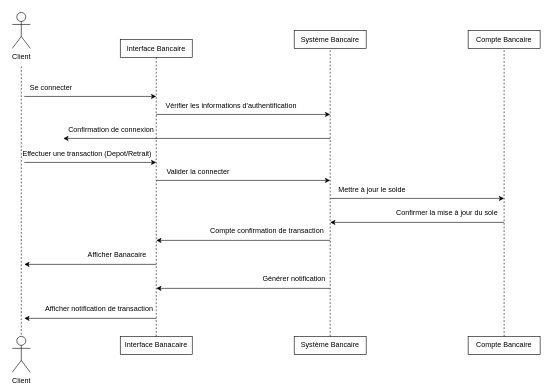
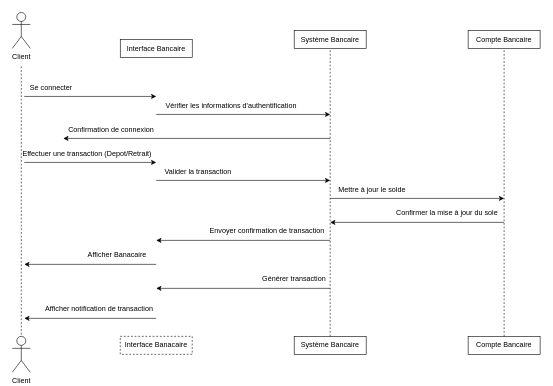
(198, 171) -> (198, 171)
(156, 196) -> none
(267, 231) -> (267, 231)
(294, 279) -> (294, 279)
(156, 345) -> (156, 345)
